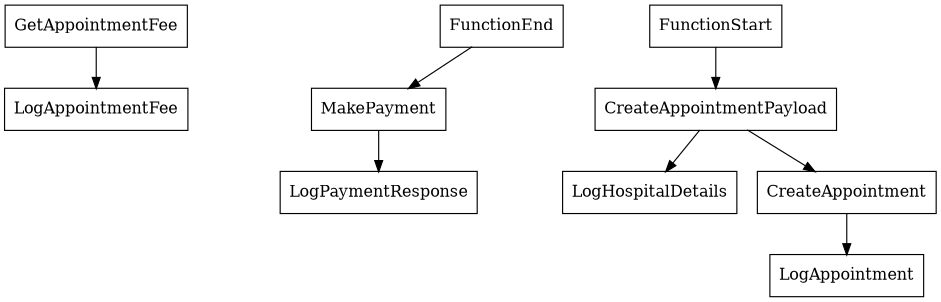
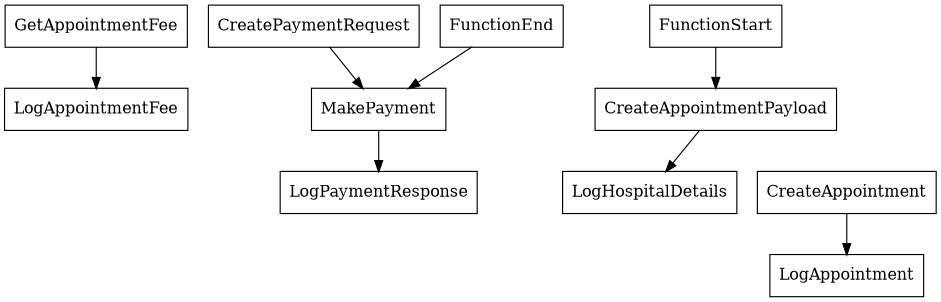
none -> (314, 26)
(776, 148) -> none
